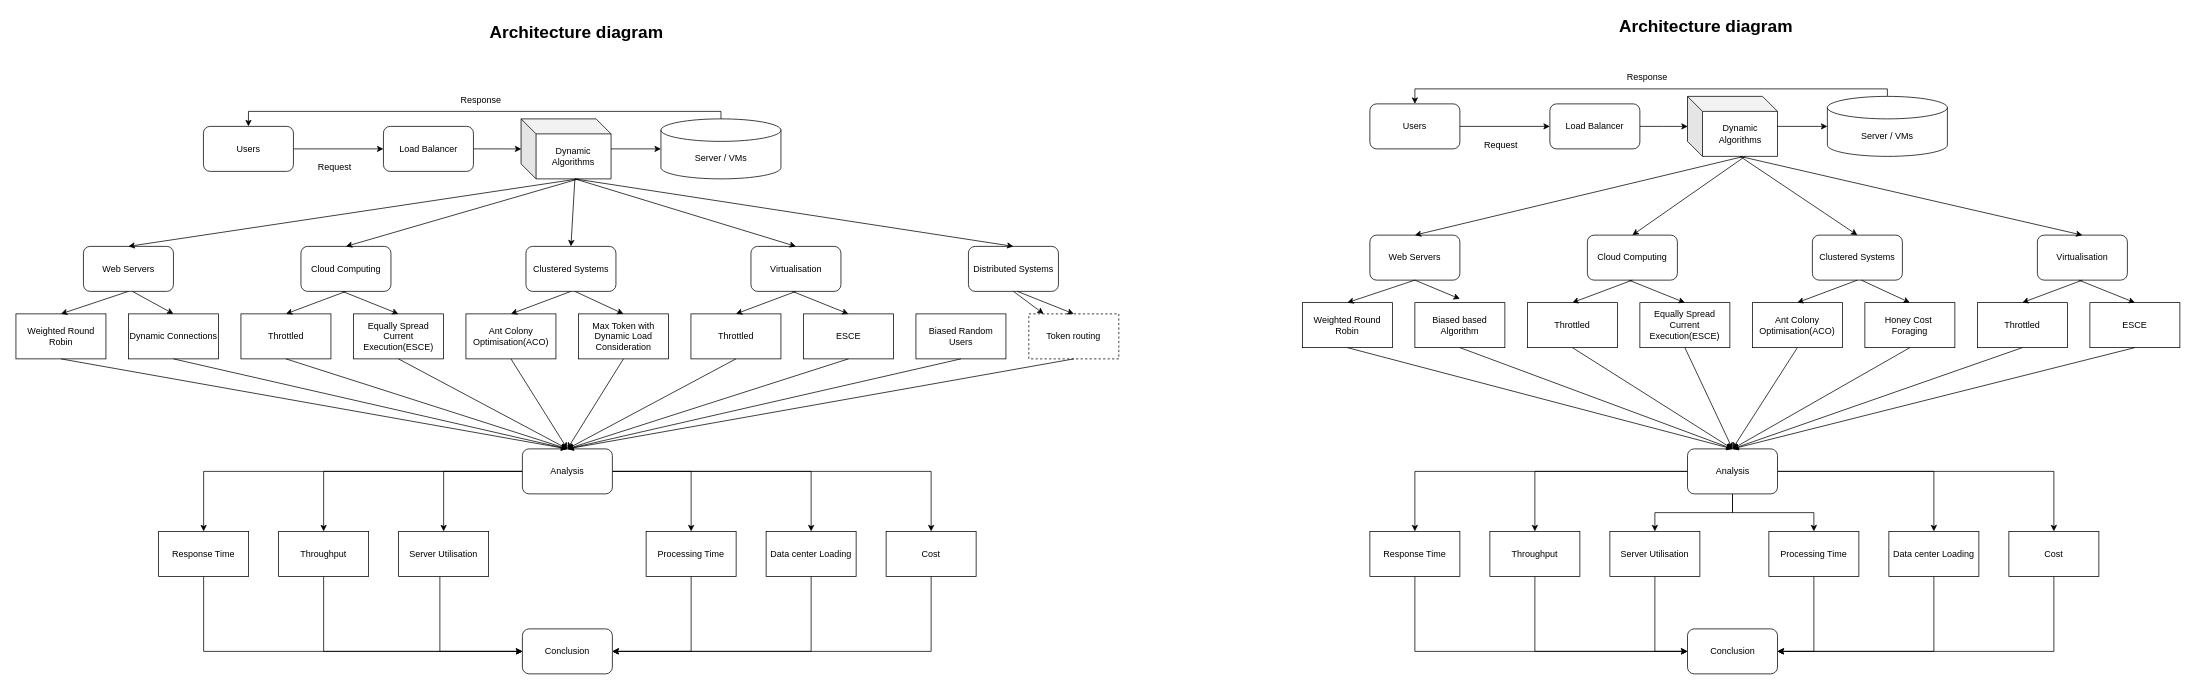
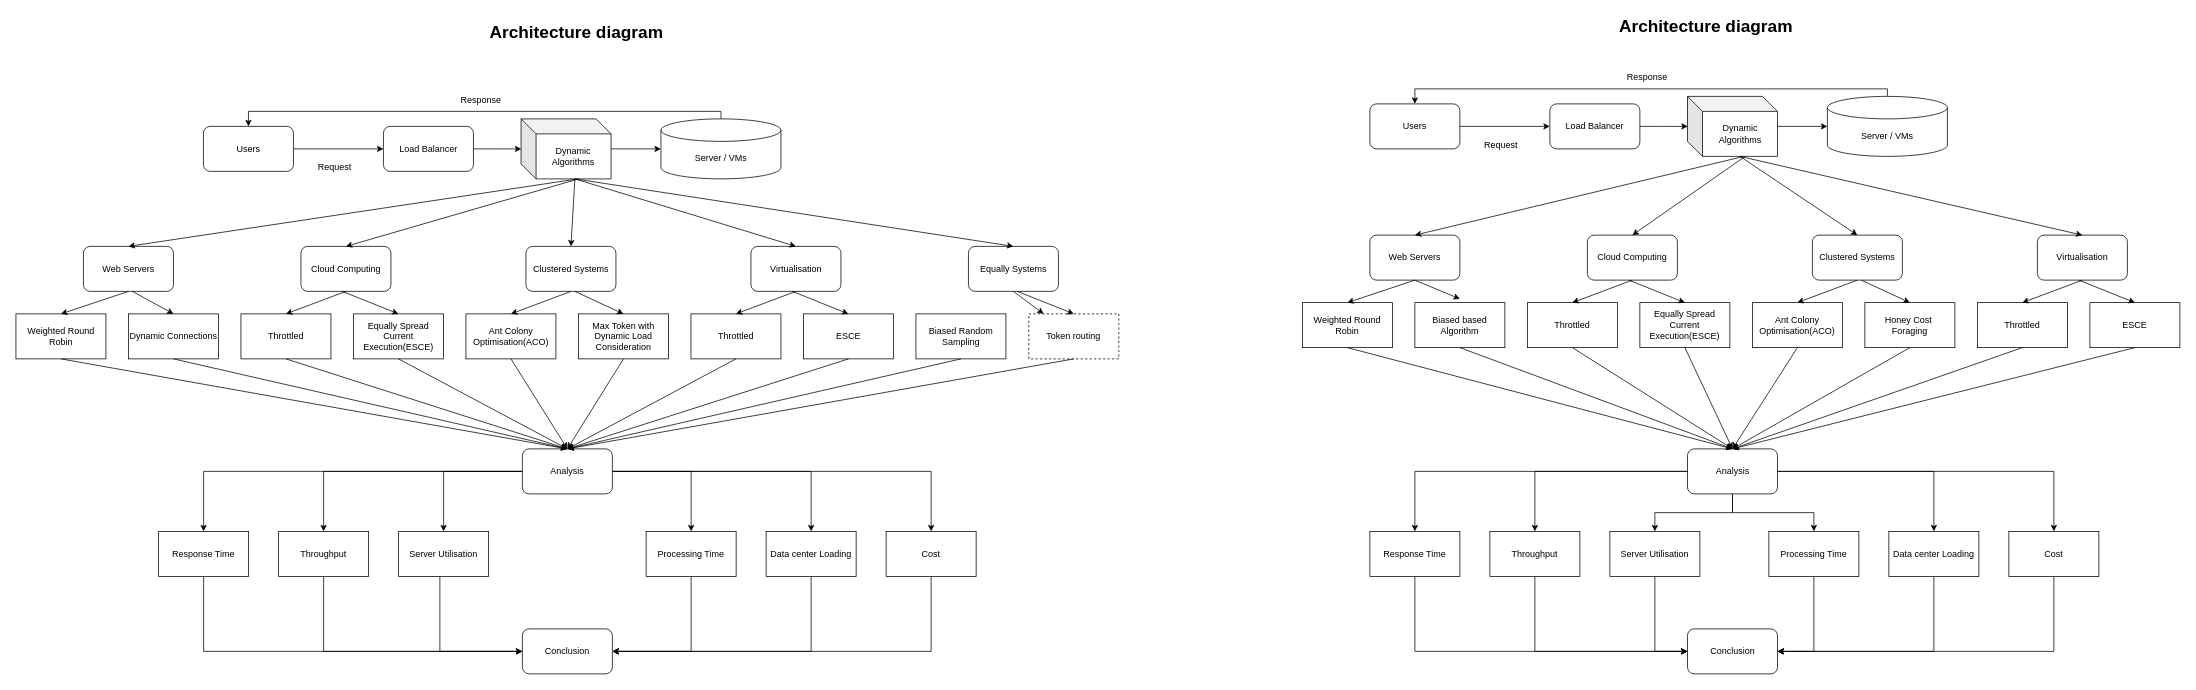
(1014, 269) -> (1014, 269)
(961, 336) -> (961, 336)
